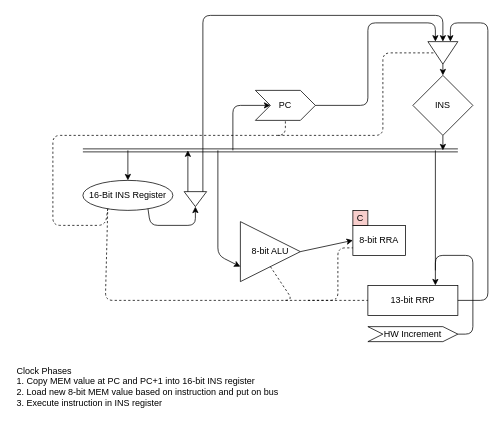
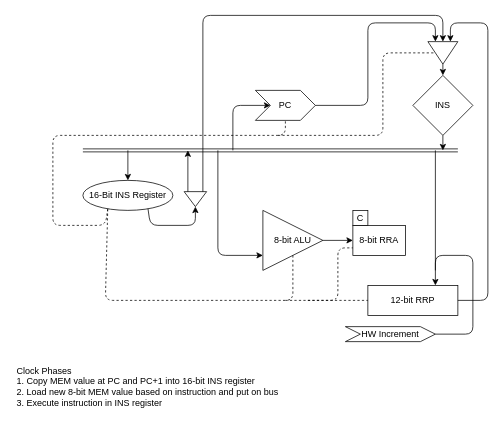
(360, 218) -> (360, 218)
(270, 252) -> (293, 240)
(413, 300) -> (413, 300)
(413, 334) -> (390, 334)
